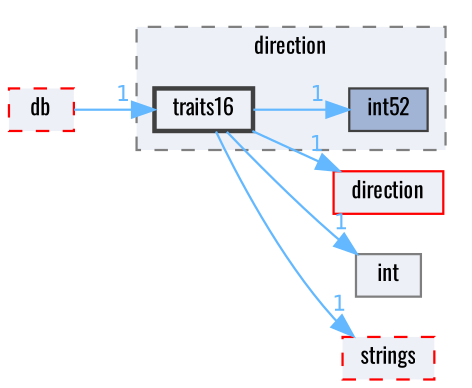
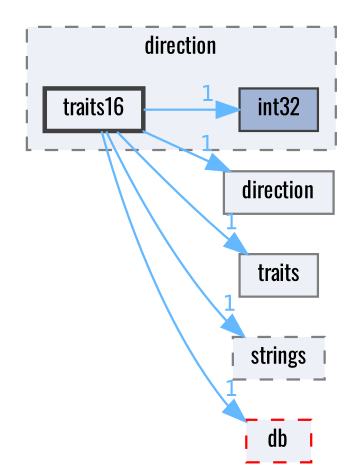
(103, 110) -> (152, 275)
(388, 110) -> (279, 110)
(388, 193) -> (279, 193)
(388, 275) -> (279, 275)
(388, 358) -> (279, 358)
